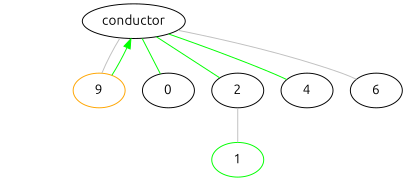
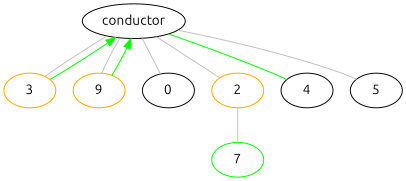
(151, 56) -> (151, 56)
(188, 57) -> (188, 57)
none -> (30, 90)
(238, 90) -> (238, 90)
(376, 90) -> (376, 90)
(238, 160) -> (238, 160)
